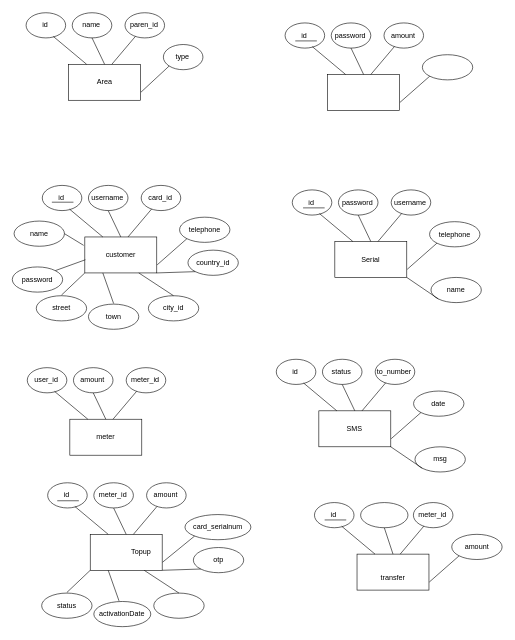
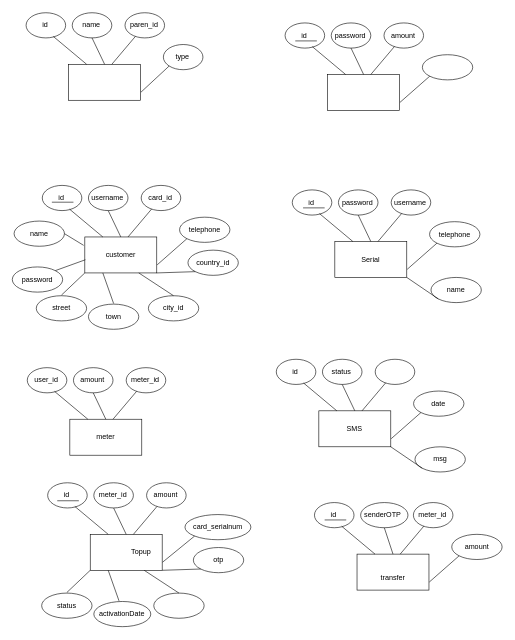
(105, 82) -> none
(395, 372) -> none
none -> (383, 515)
